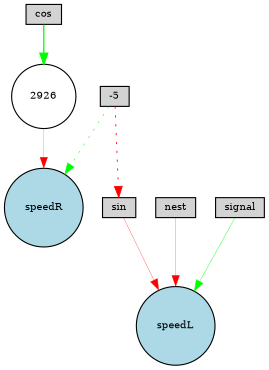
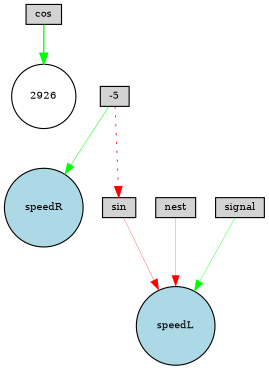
(90, 136) -> (90, 136)
(44, 143) -> none
